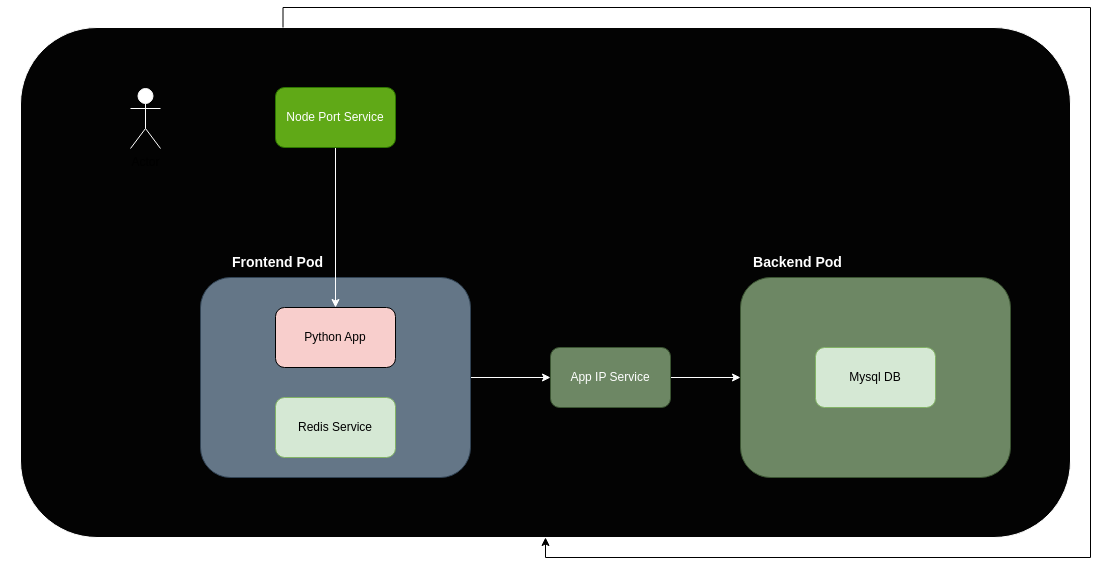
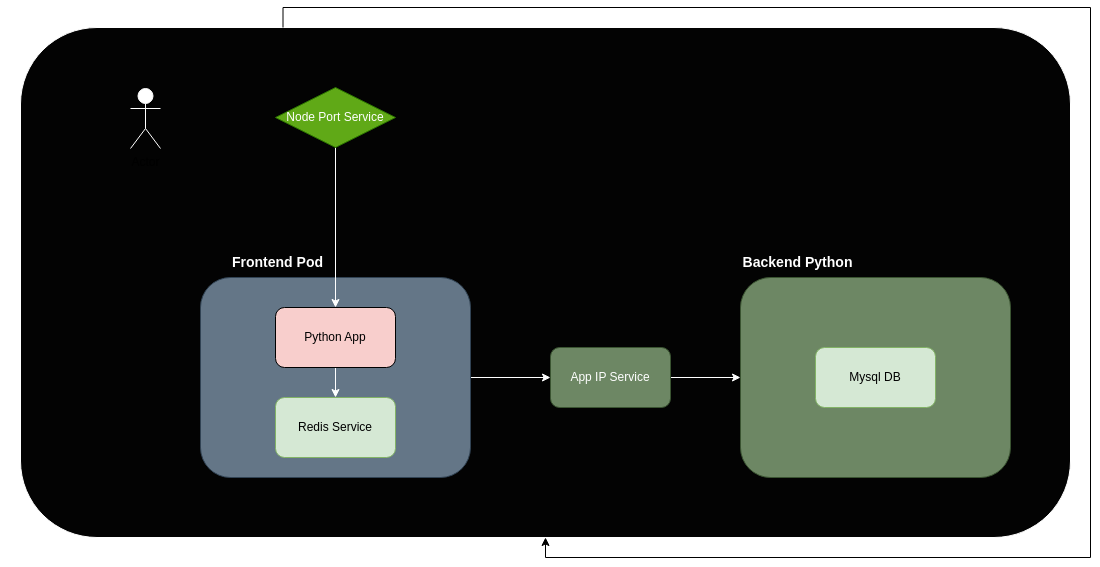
(336, 118) -> (336, 118)
(798, 263) -> (798, 263)
none -> (336, 387)
